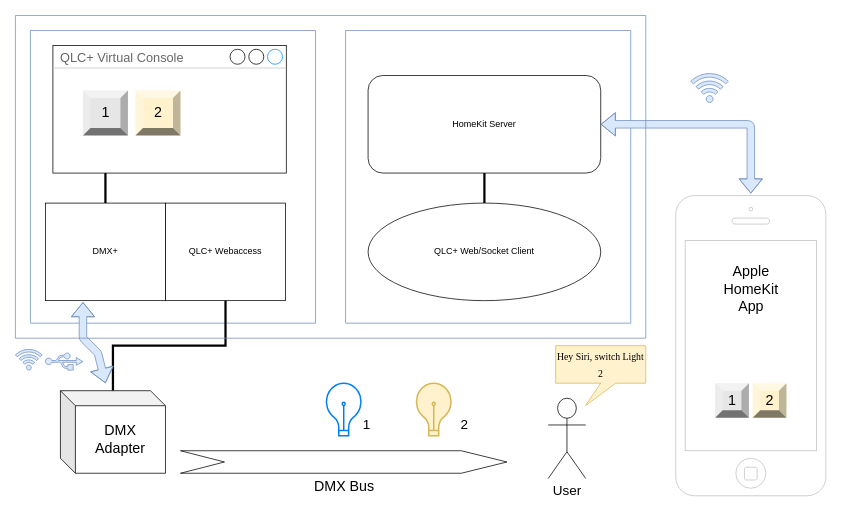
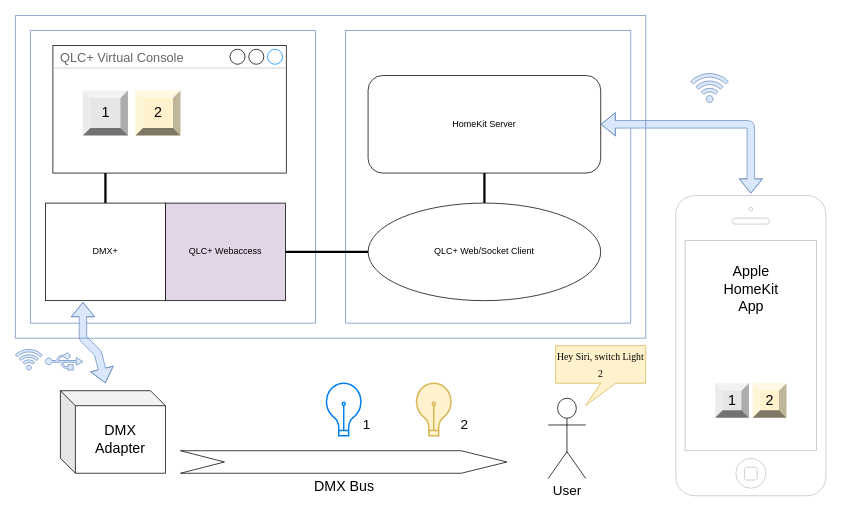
(225, 252) -> (225, 252)
(169, 345) -> (327, 252)
